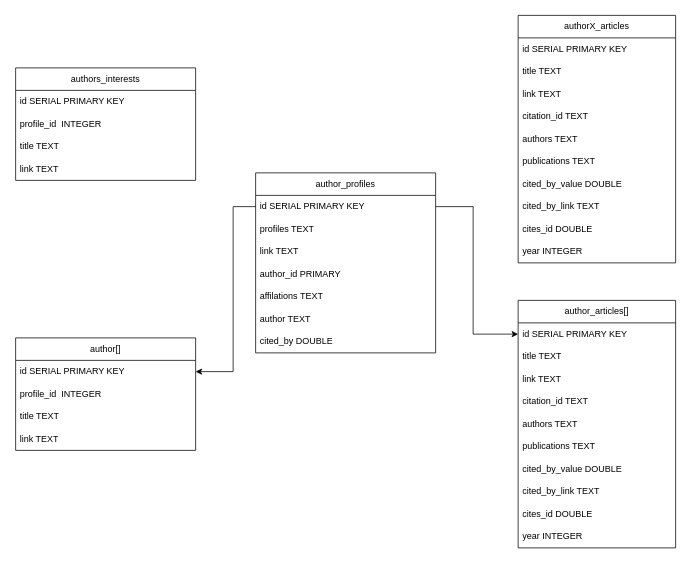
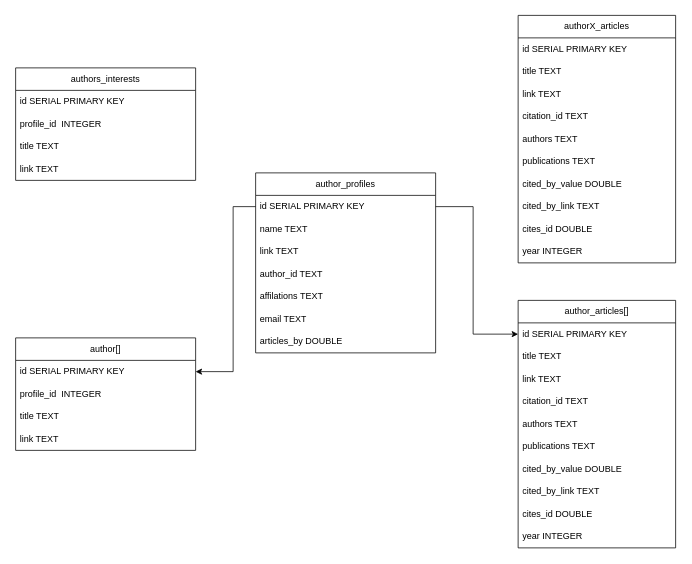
(289, 229) -> (281, 229)
(300, 274) -> (293, 274)
(286, 319) -> (282, 319)
(295, 342) -> (302, 342)
